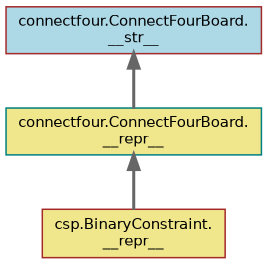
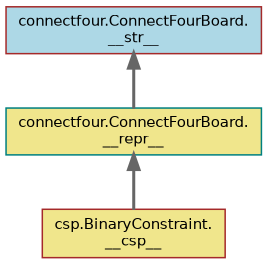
(134, 233) -> (134, 233)
